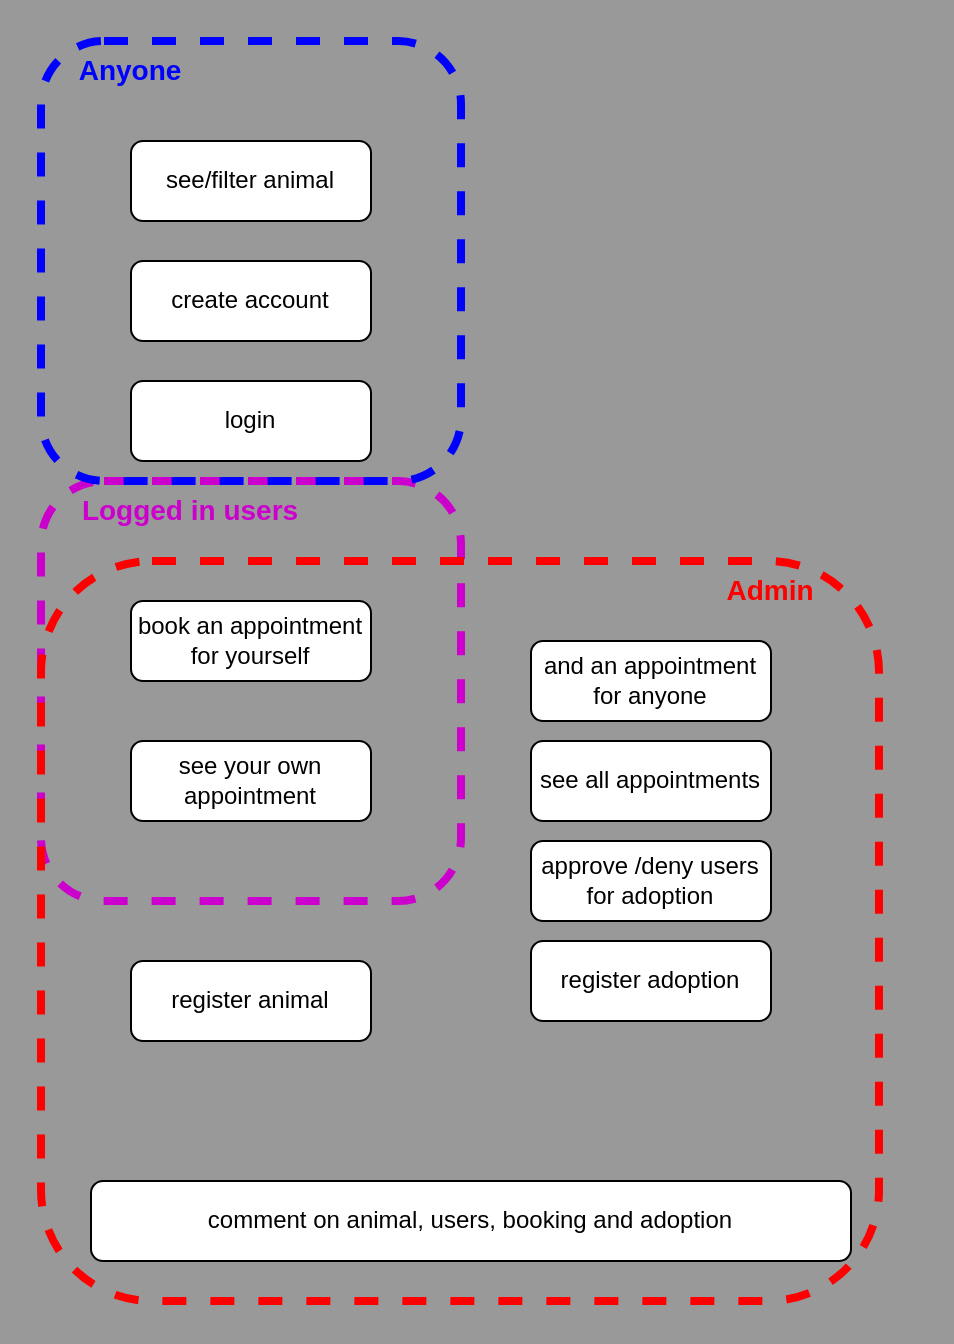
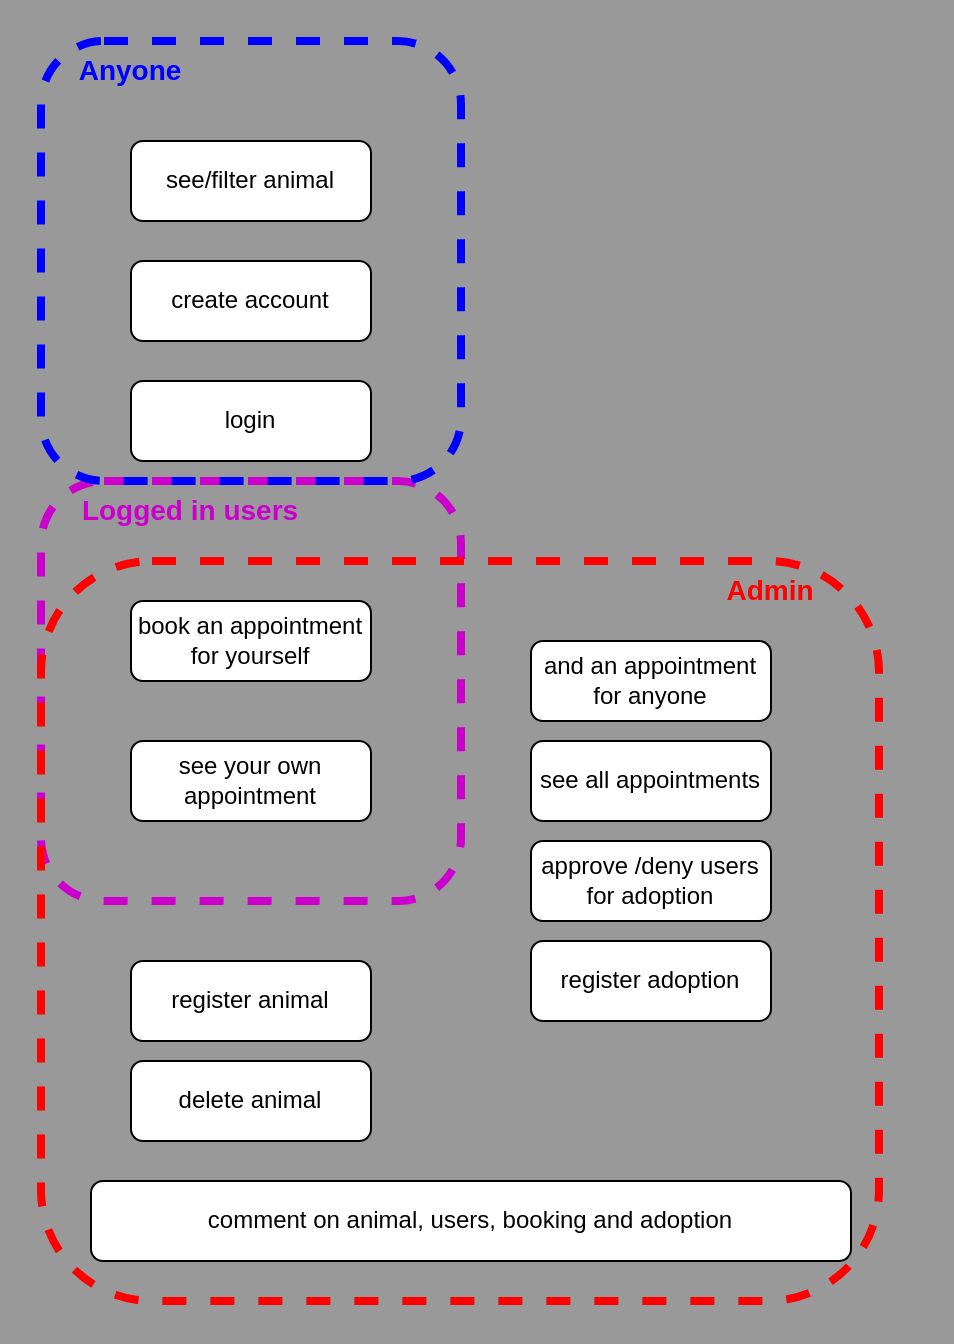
none -> (251, 1101)
